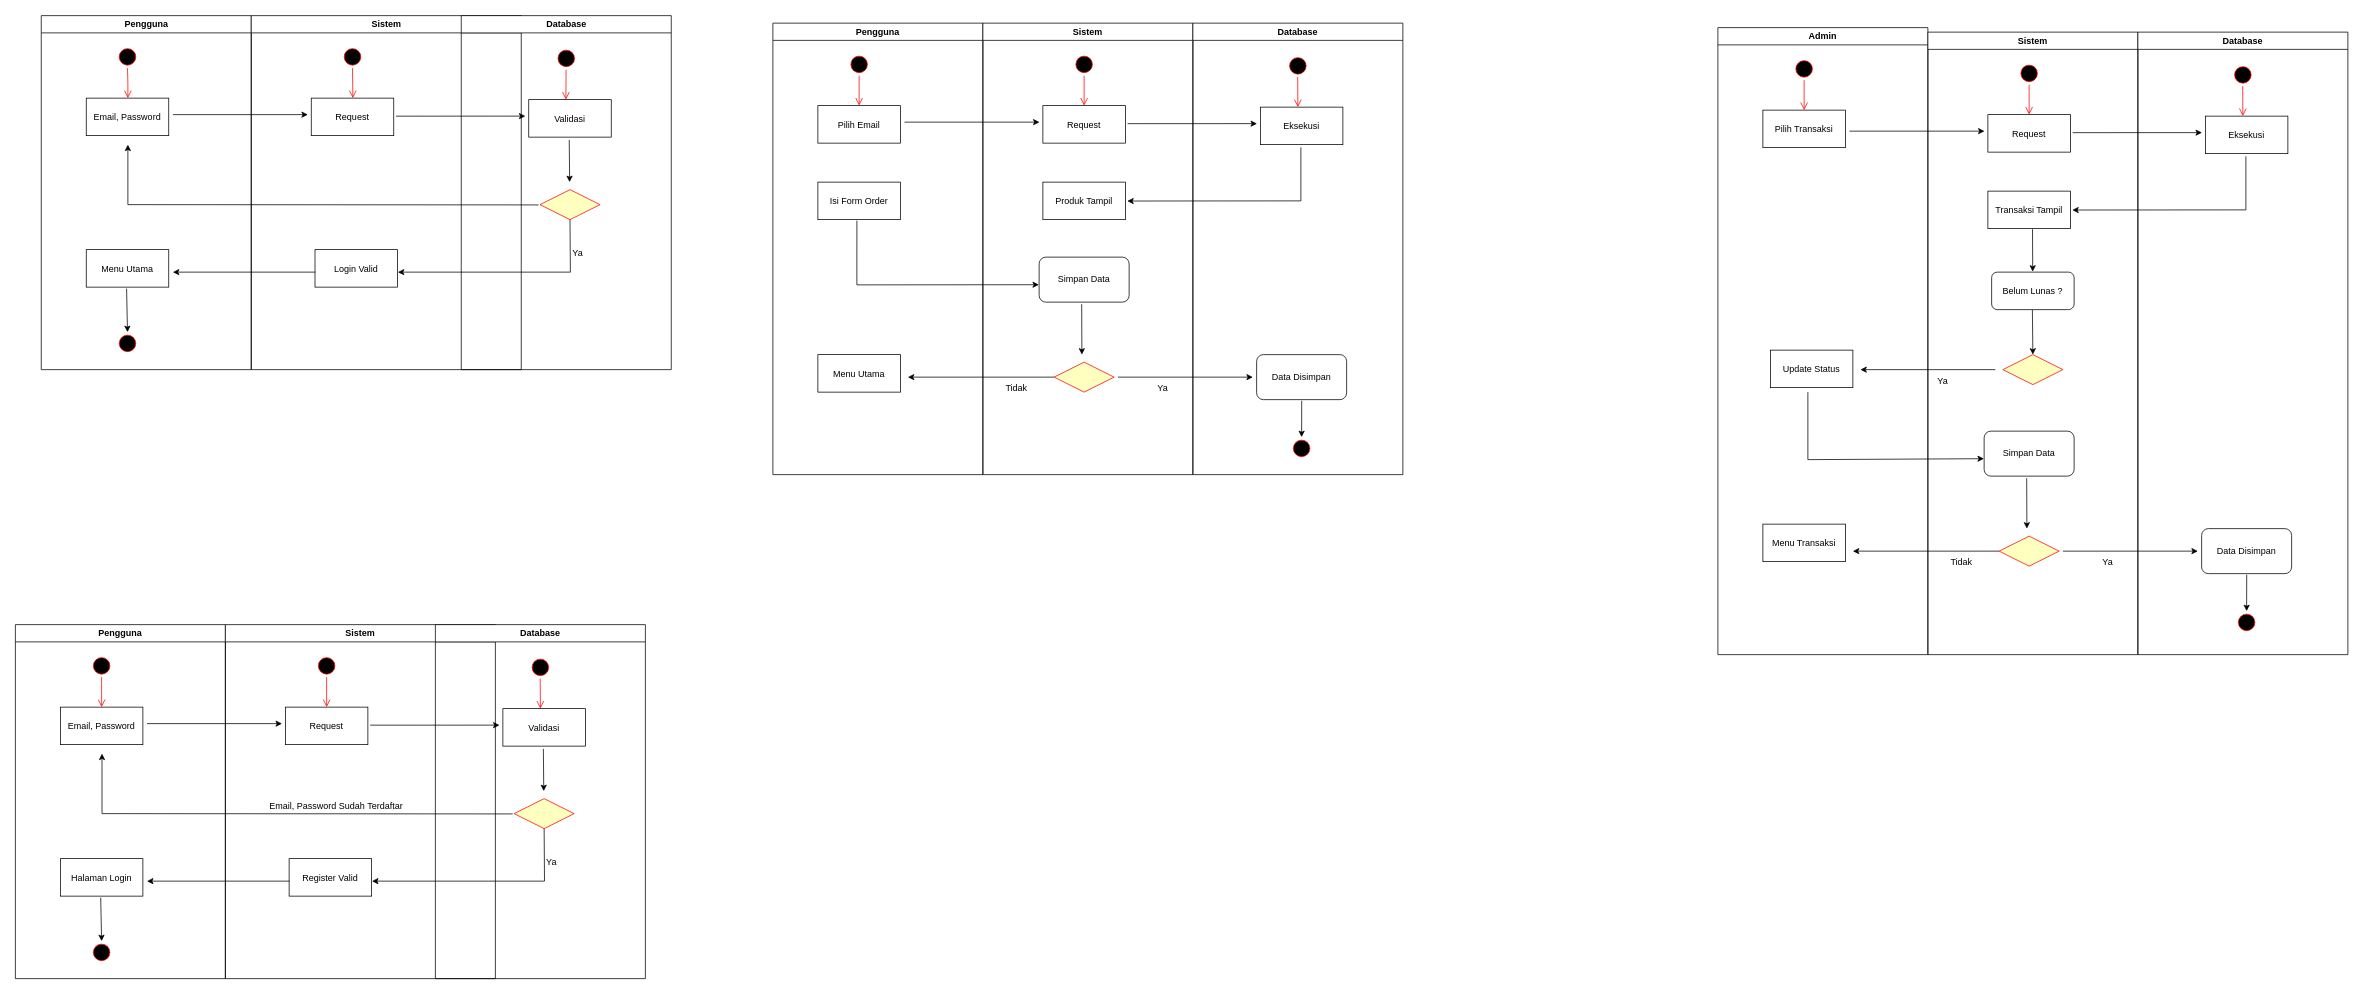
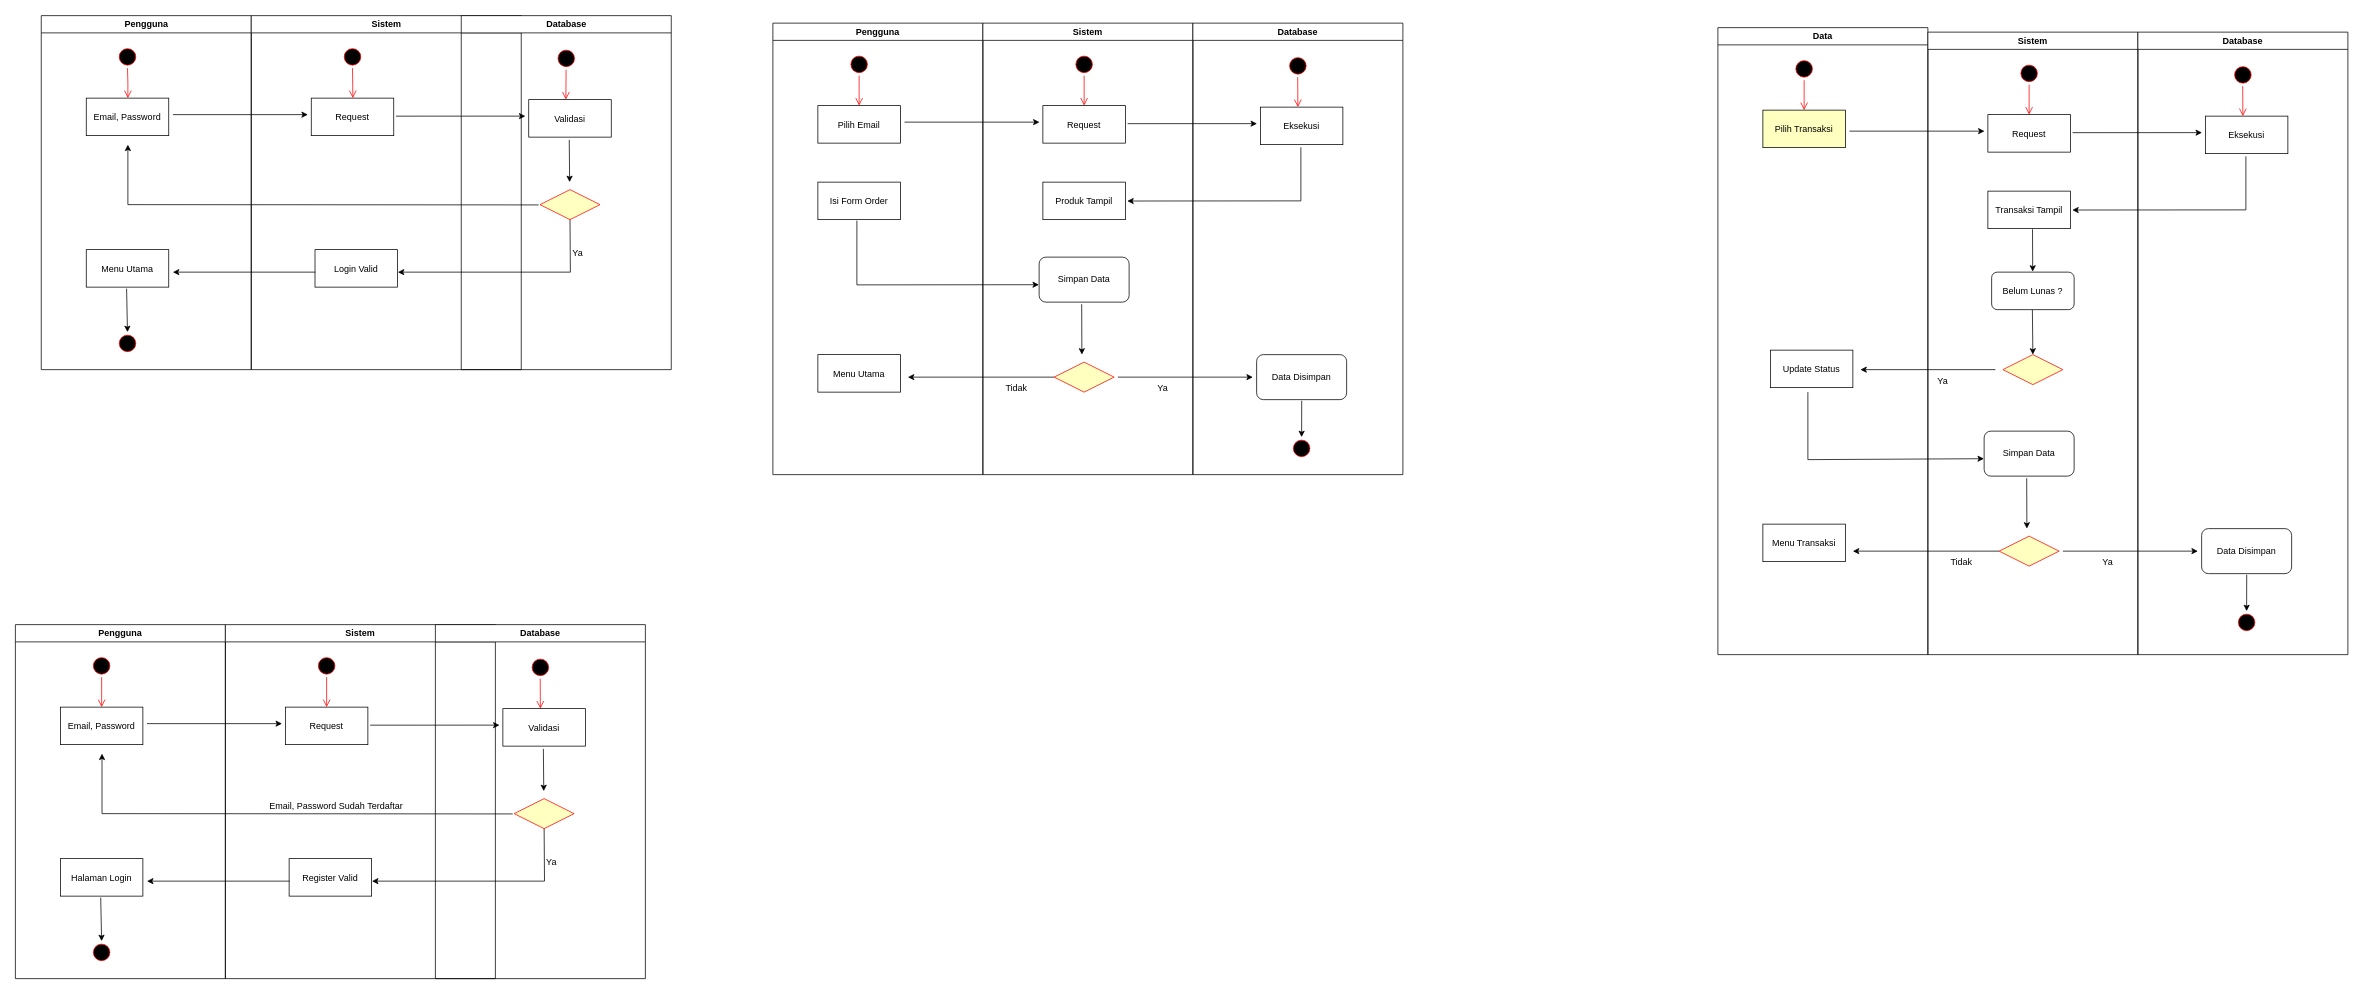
(1823, 36) -> (1823, 36)
(1804, 129) -> (1804, 129)
